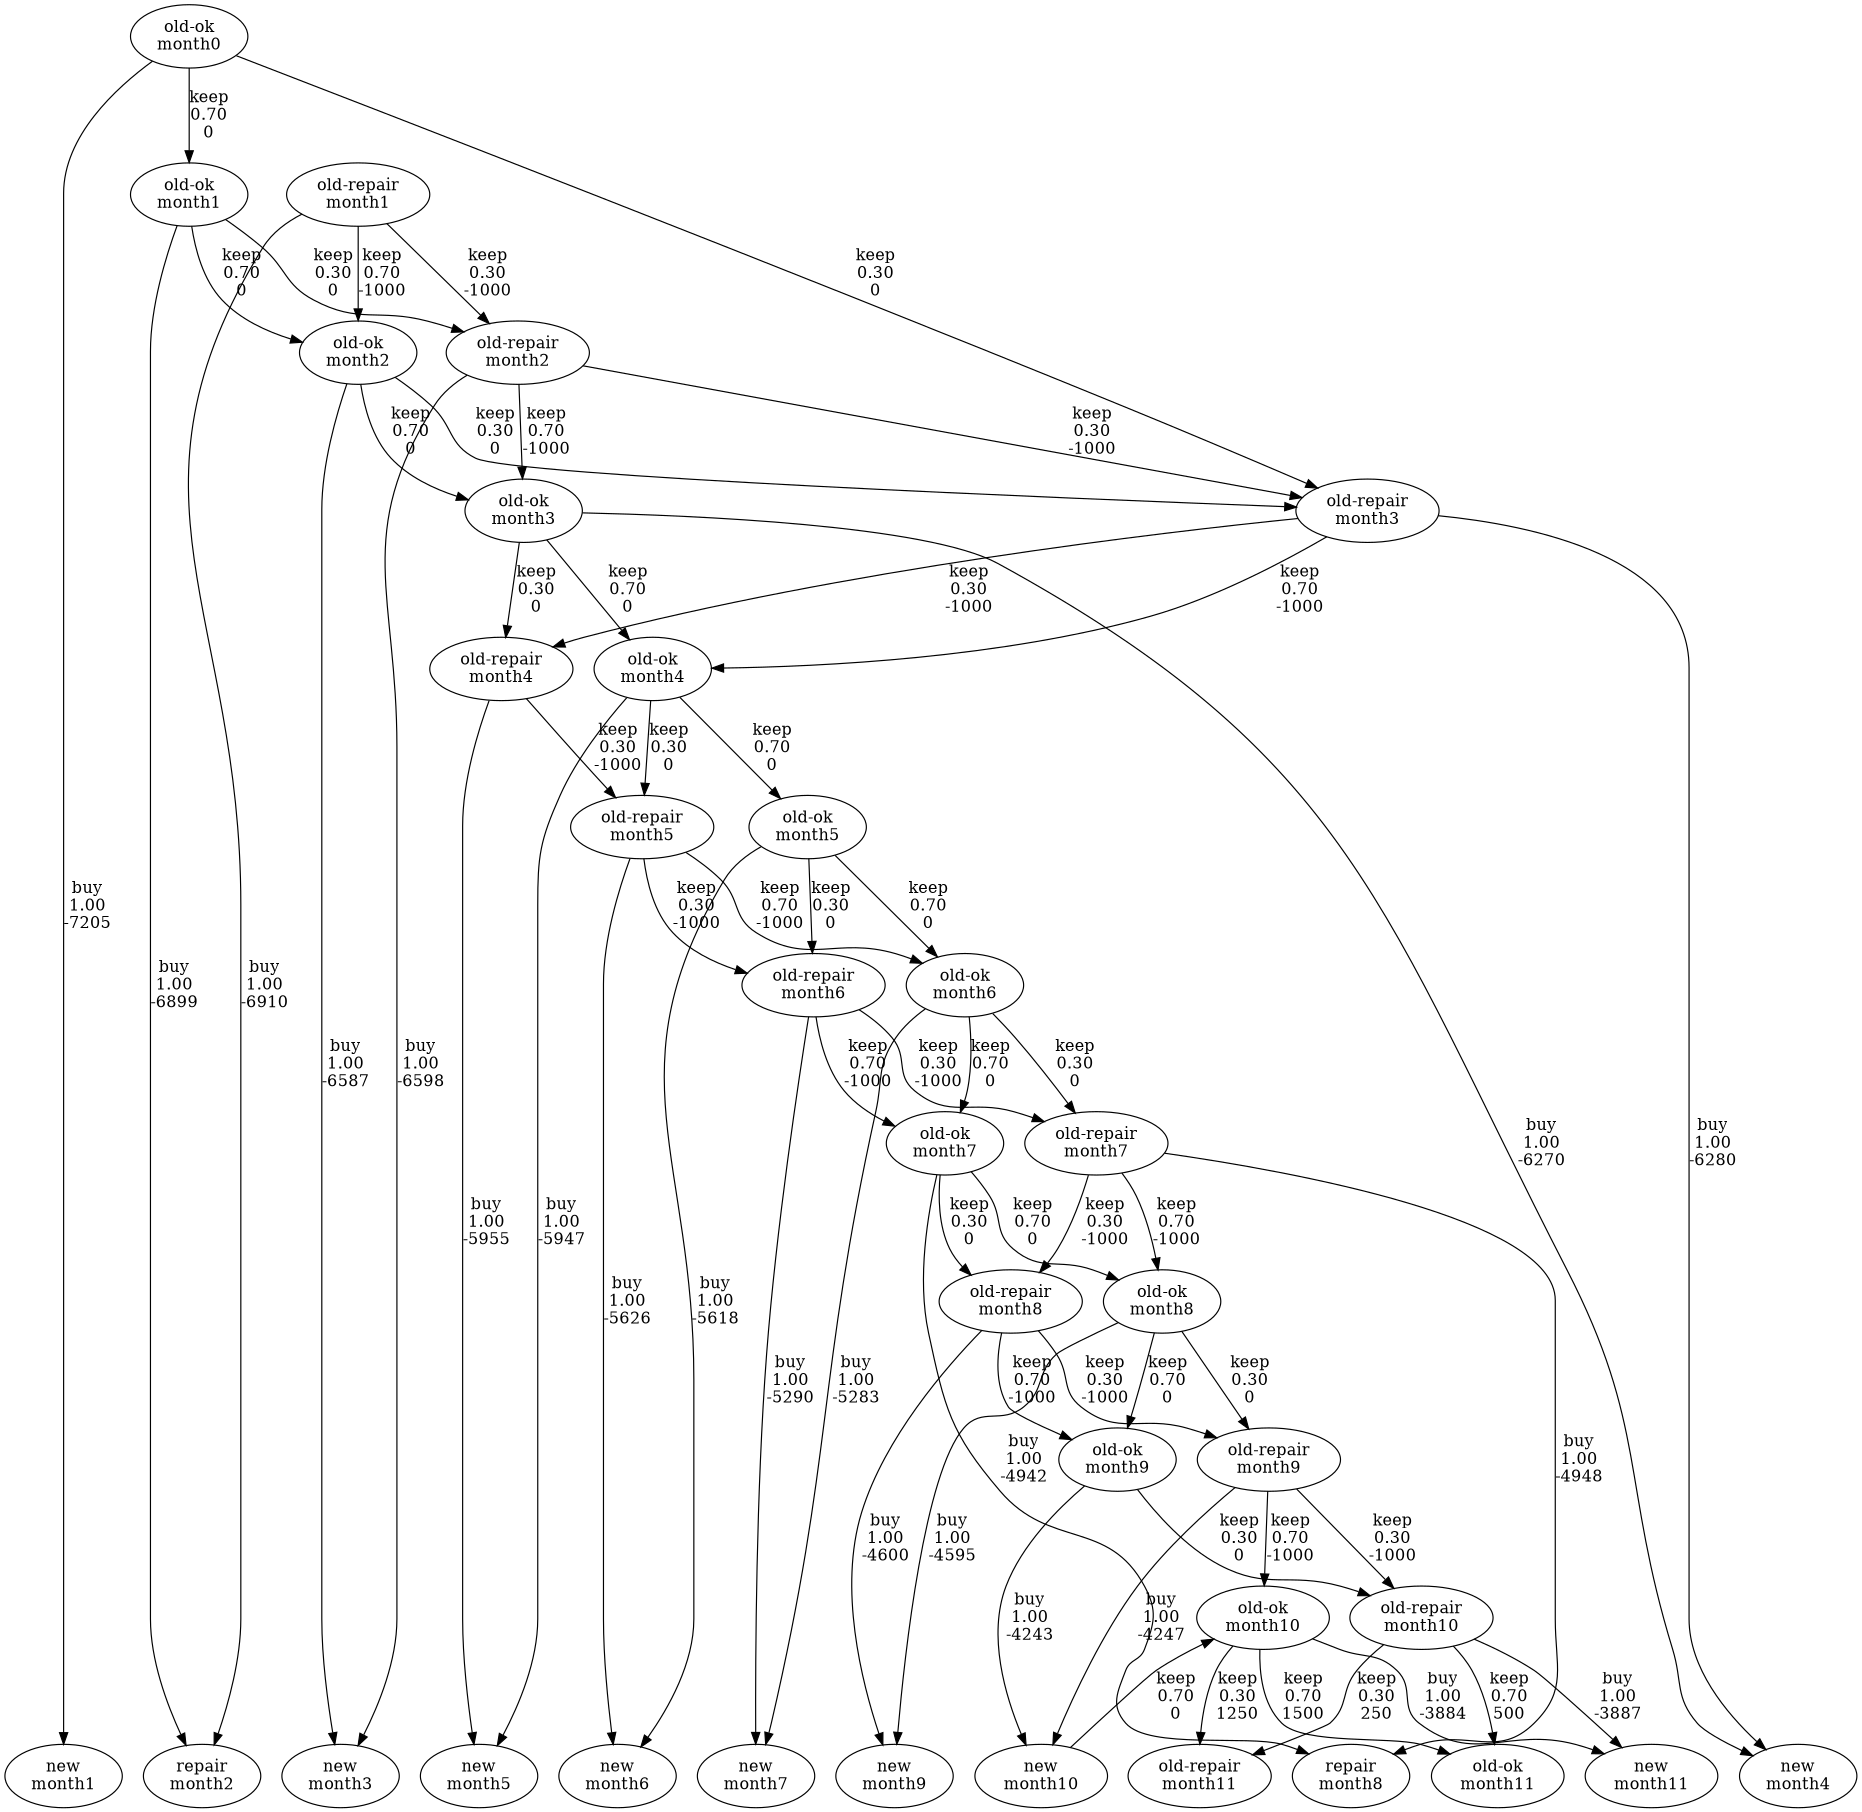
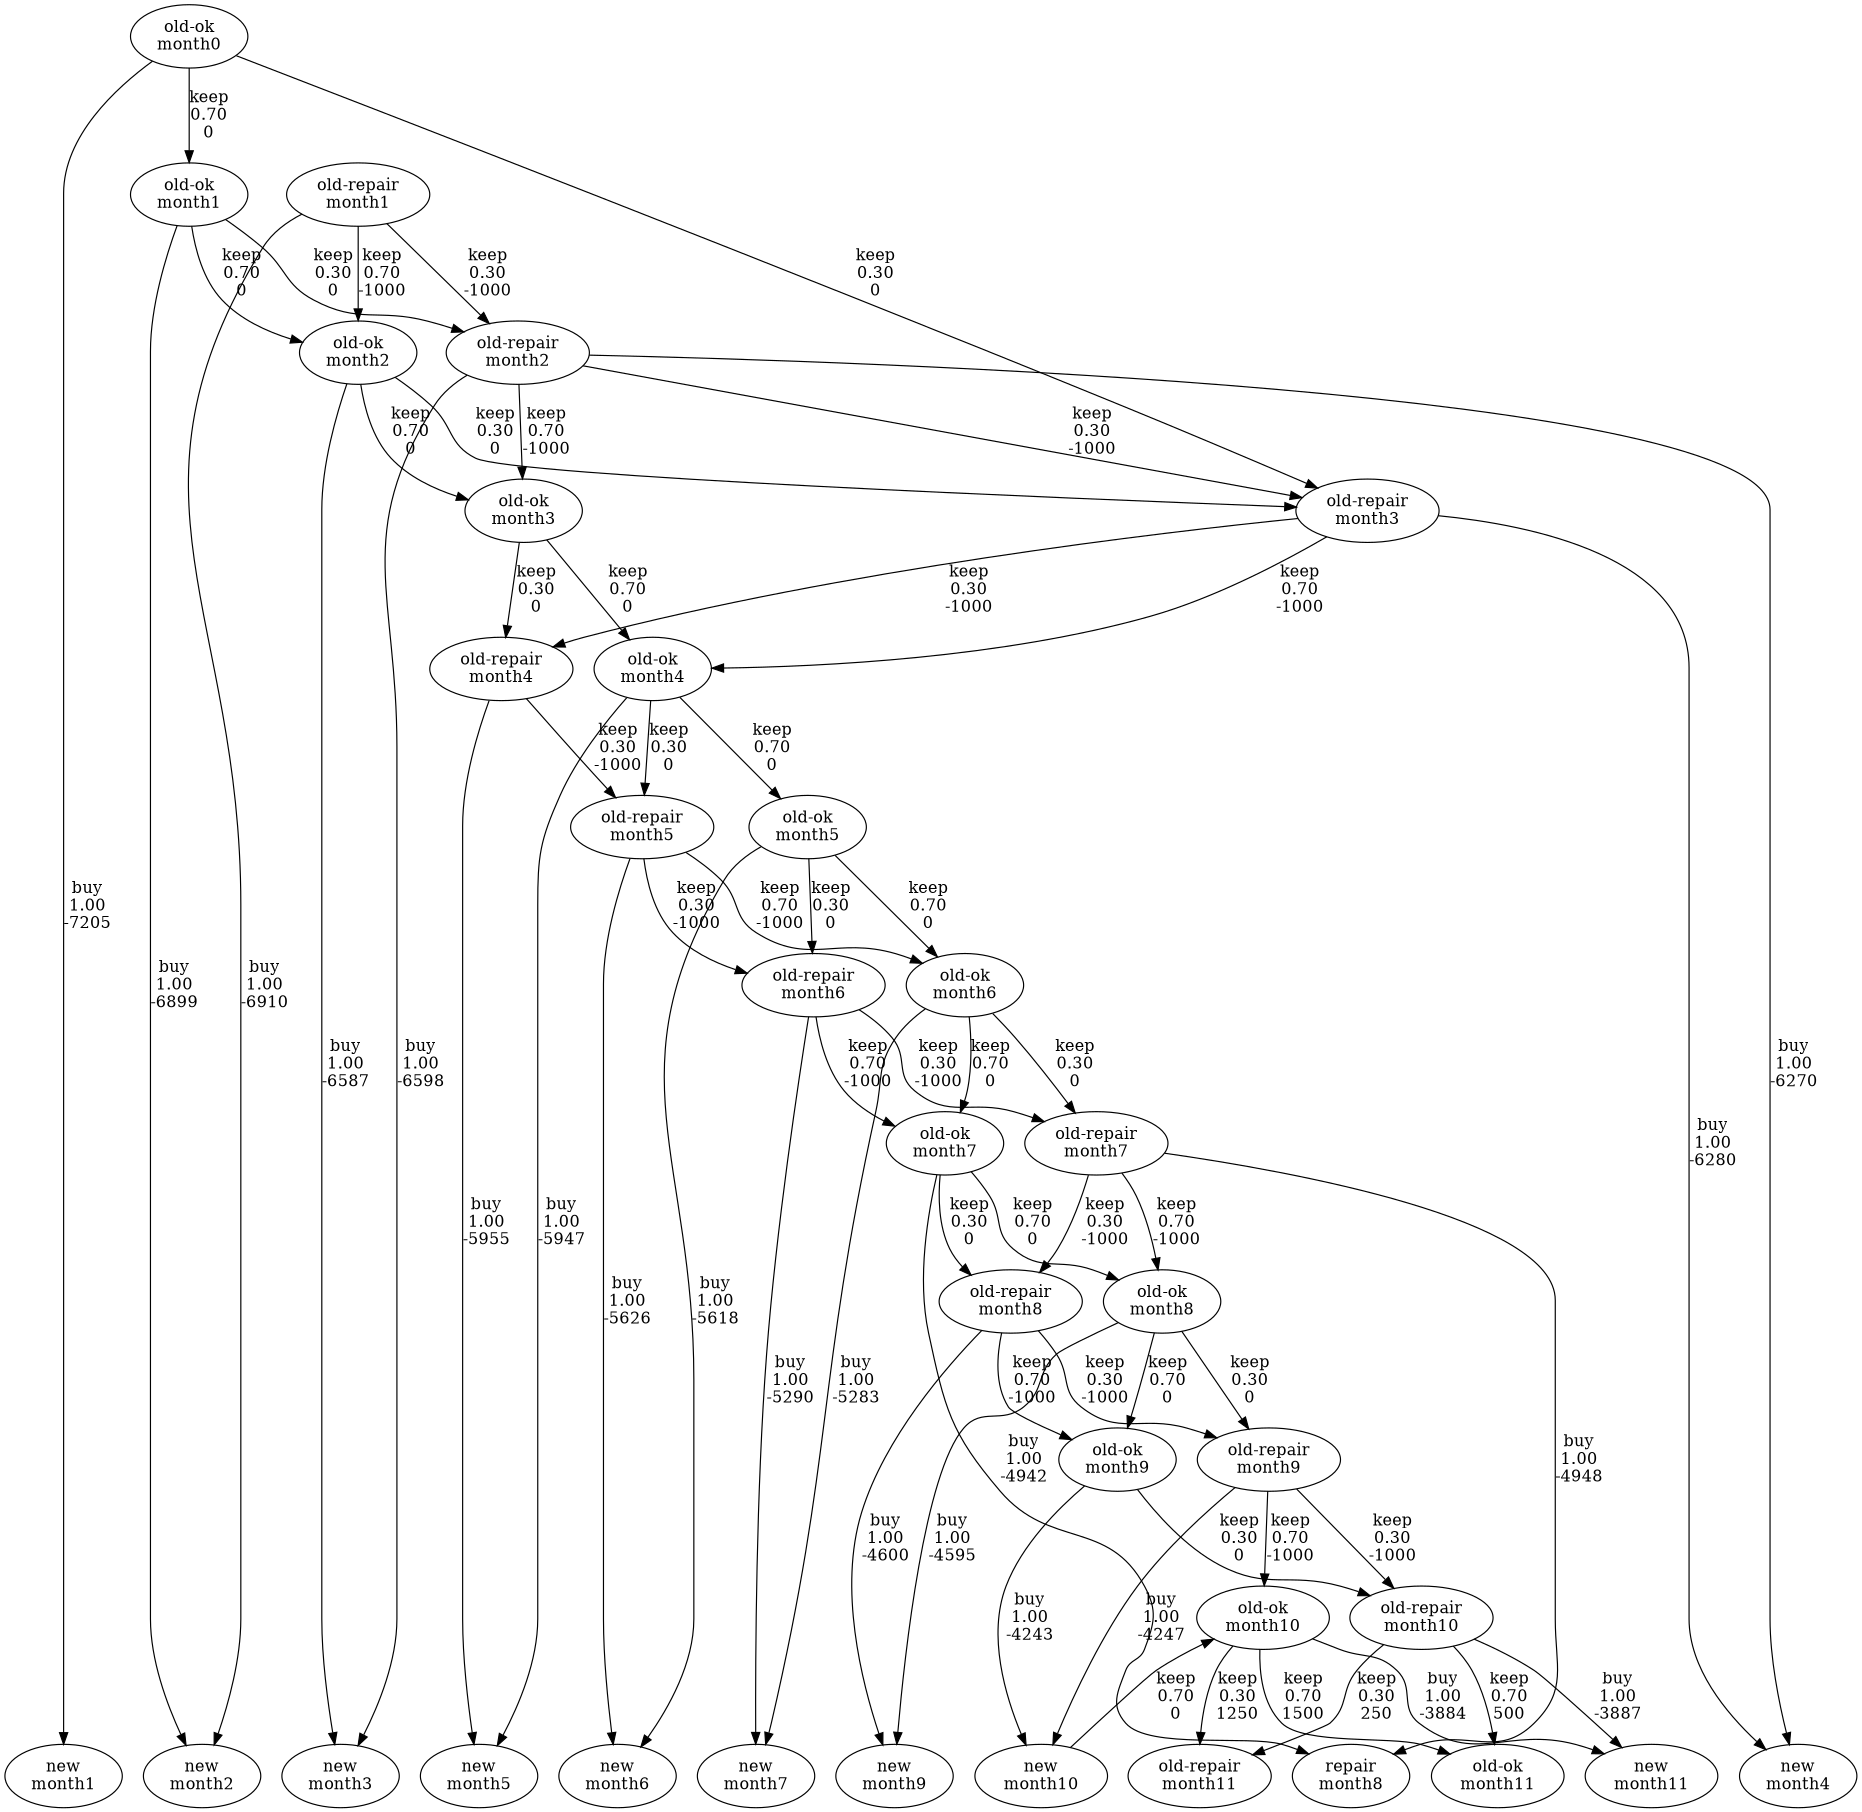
(1378, 905) -> (1770, 518)
(202, 1776) -> (202, 1776)
